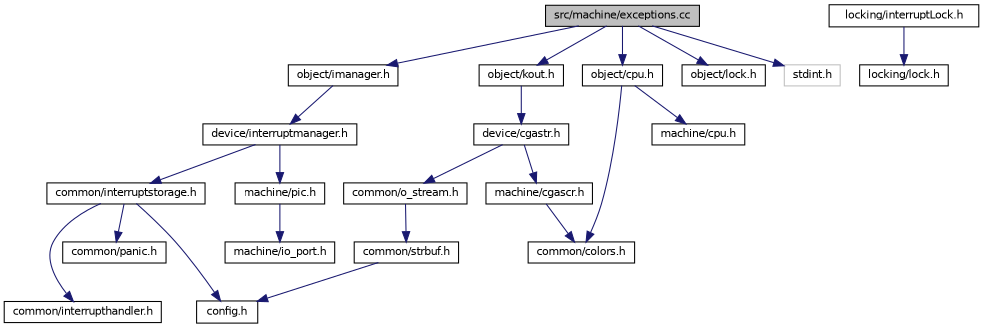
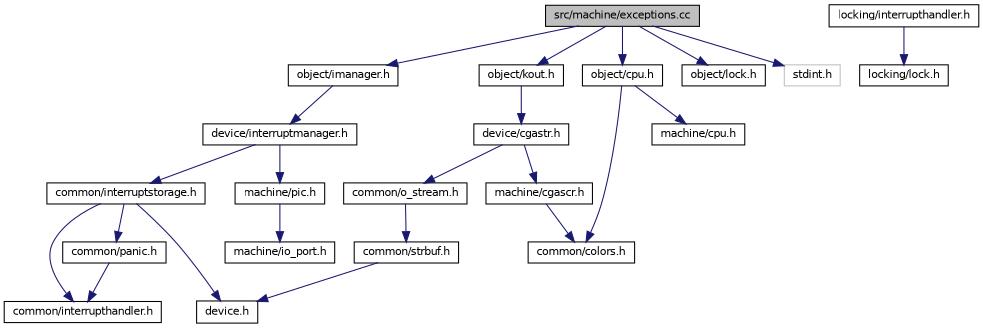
(904, 16) -> (904, 16)
none -> (101, 277)
(227, 312) -> (227, 312)
